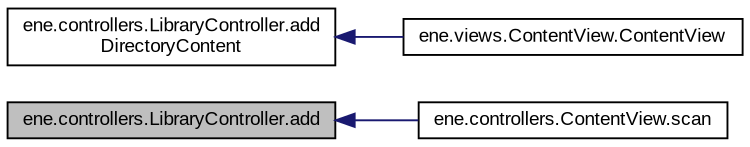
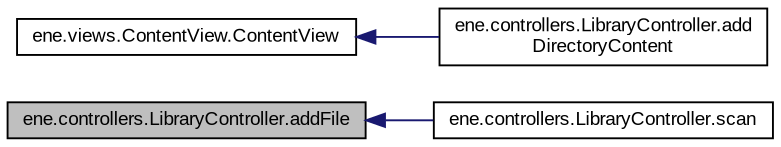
(379, 37) -> (407, 37)
(171, 120) -> (187, 120)
(573, 120) -> (603, 120)
